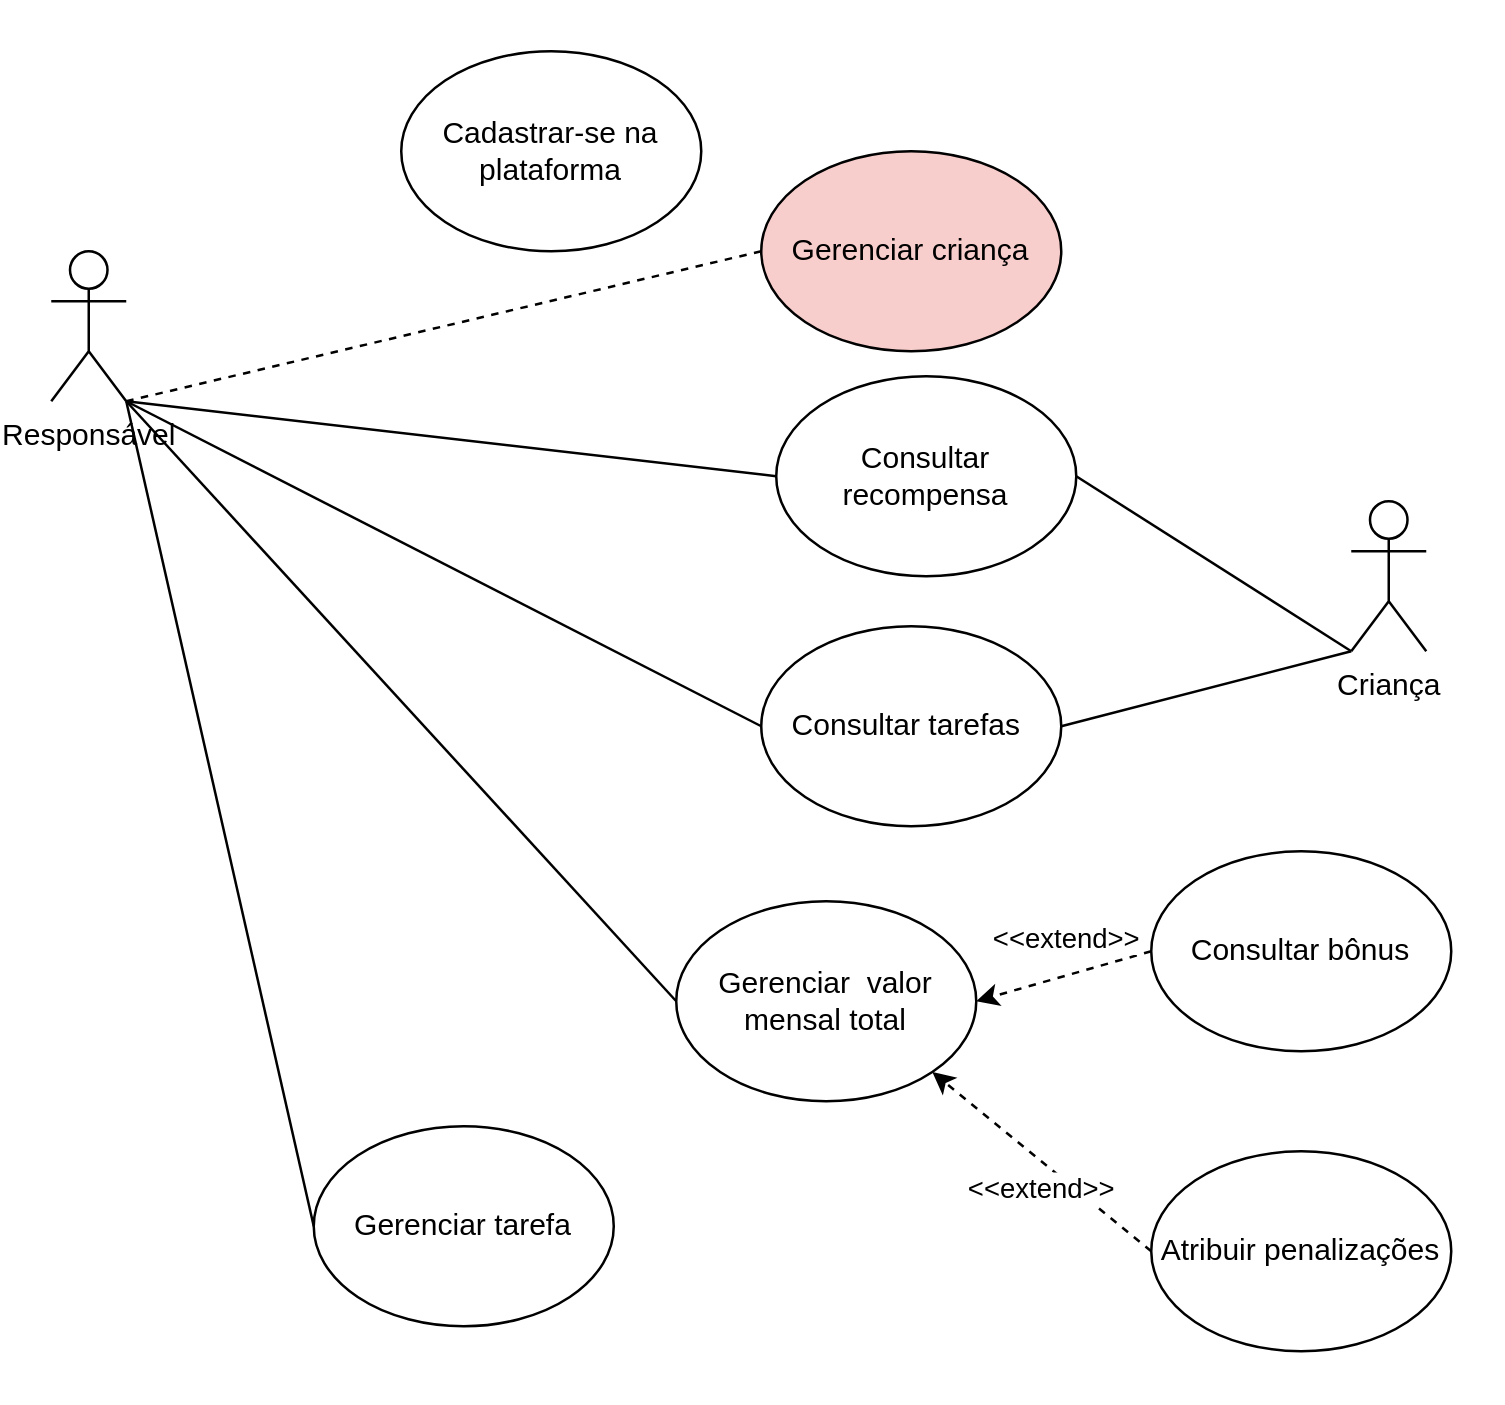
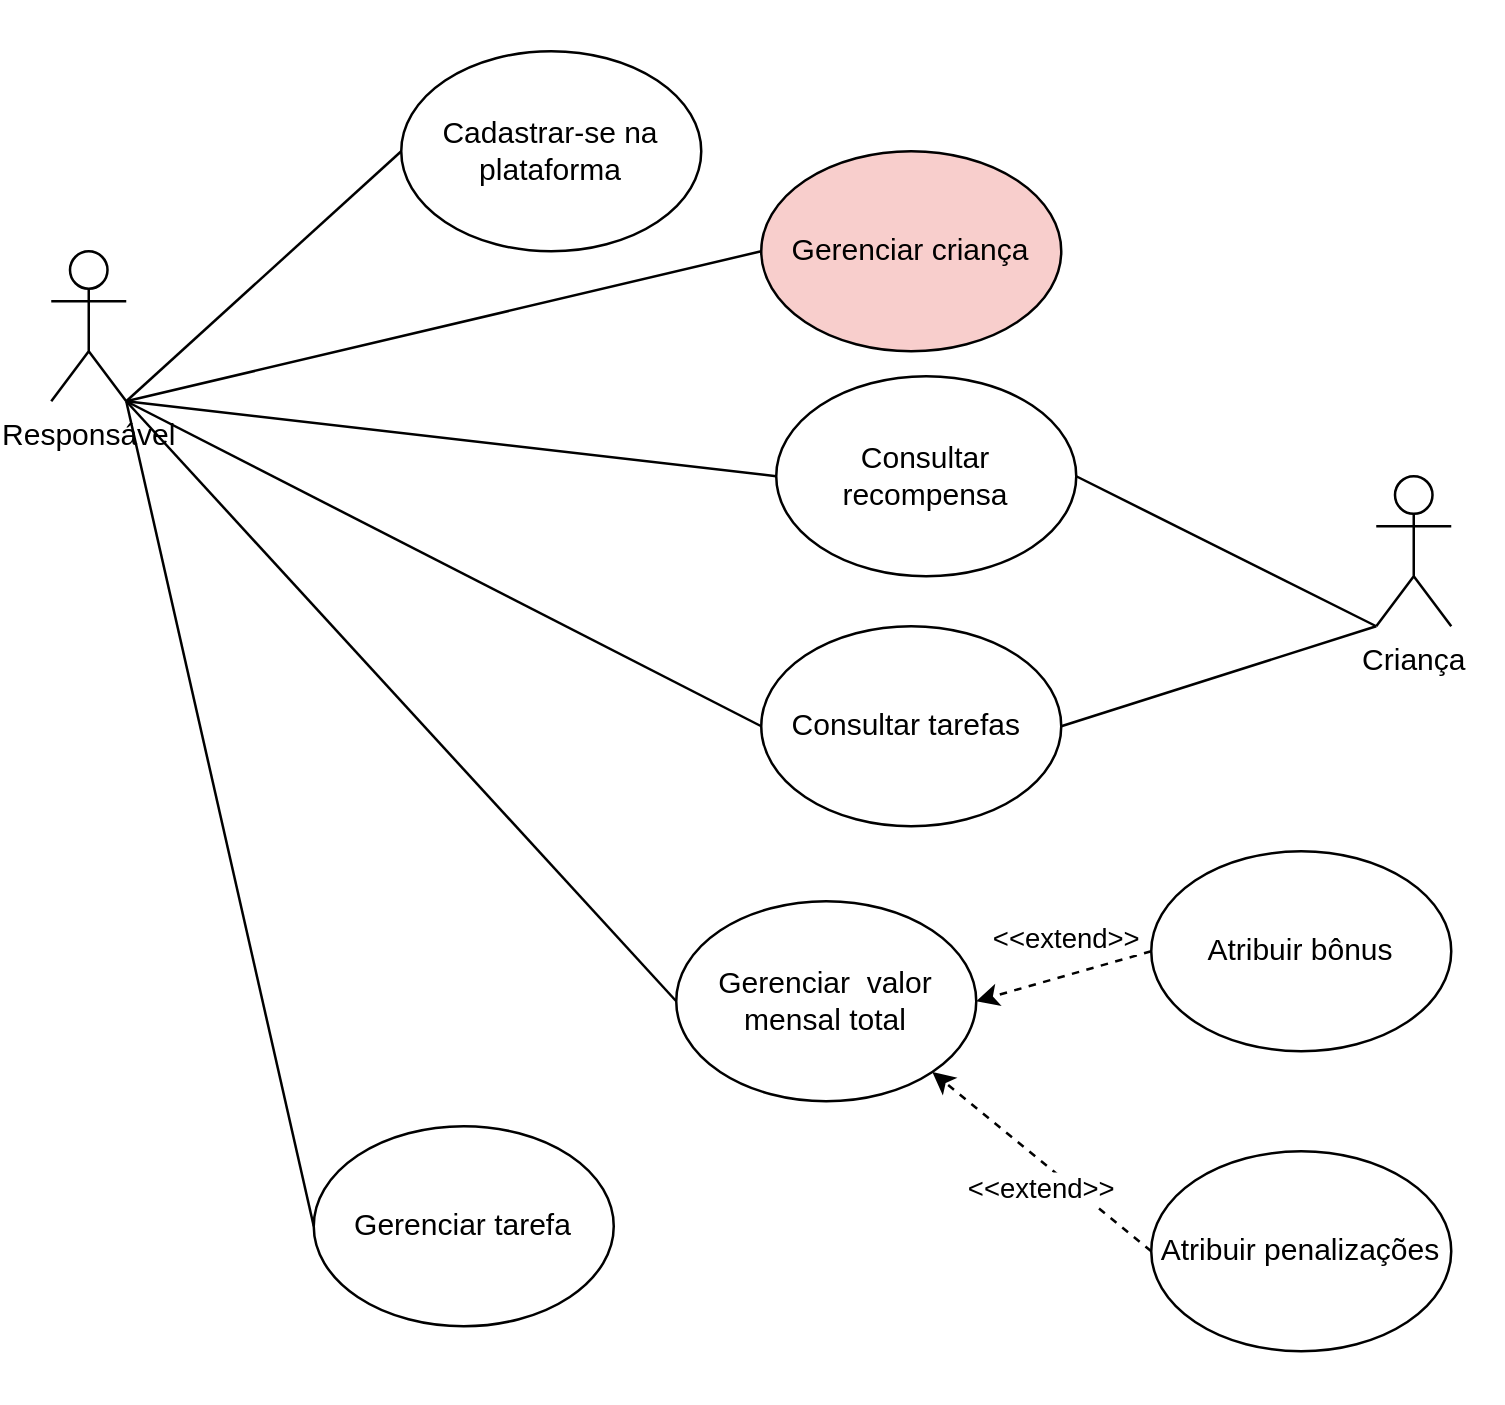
none -> (268, 273)
(447, 326) -> (447, 326)
(1389, 576) -> (1414, 551)
(1301, 951) -> (1301, 951)
